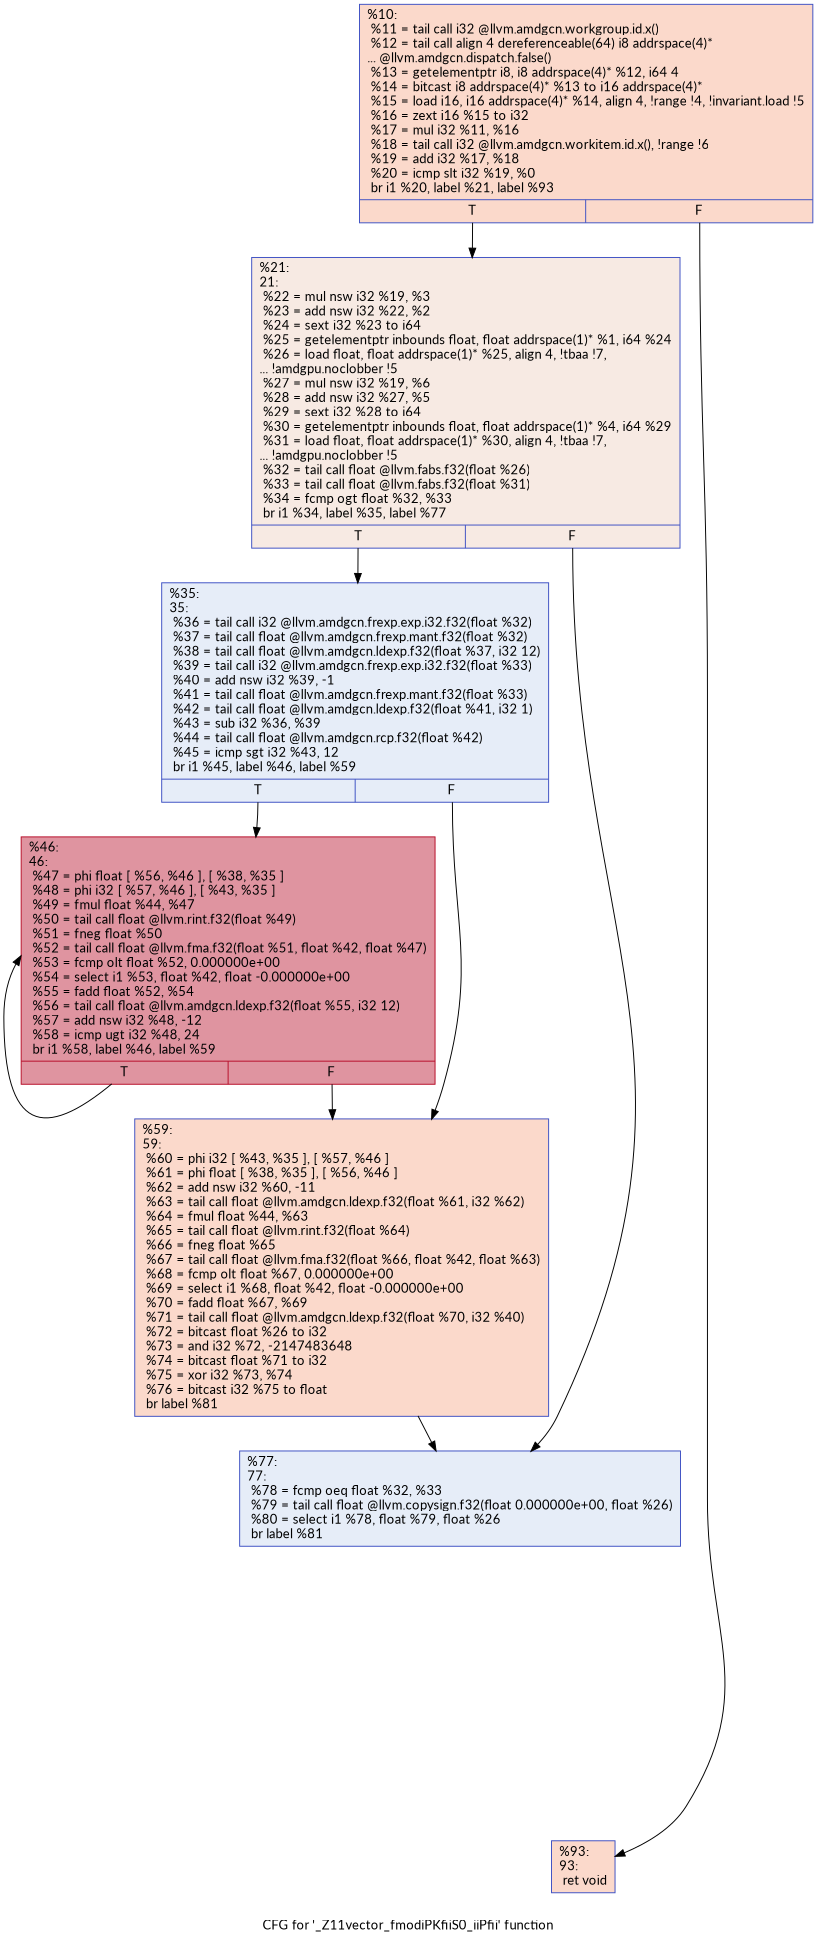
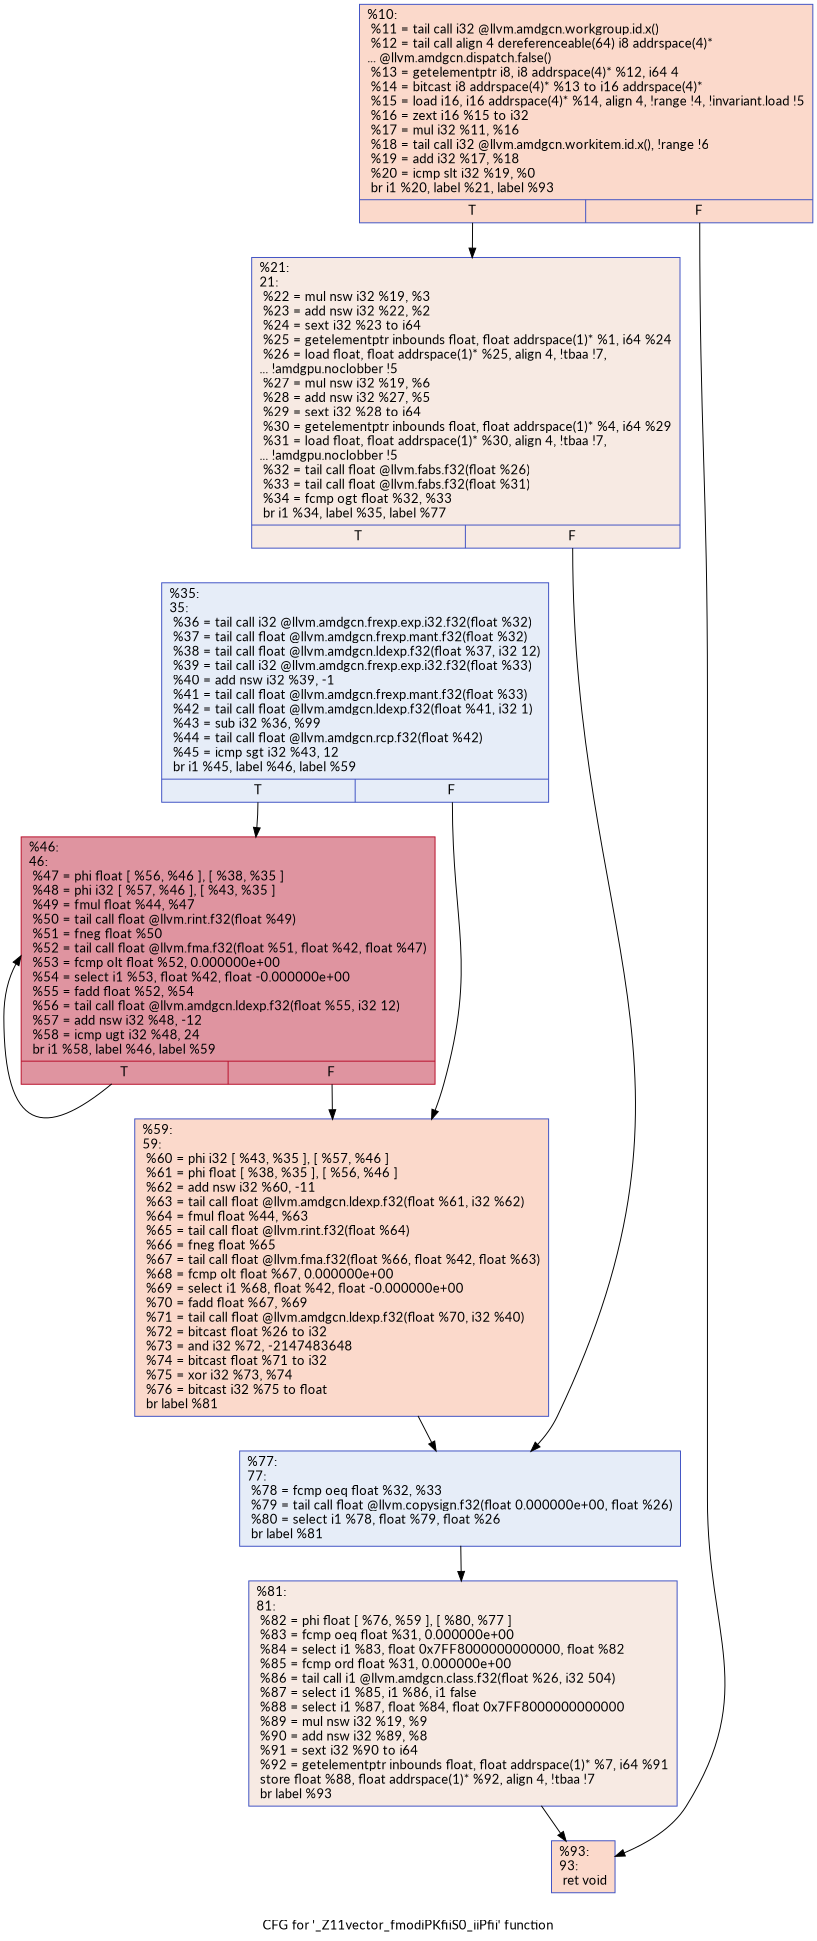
(358, 561) -> none
(245, 724) -> (245, 724)
none -> (463, 1694)
